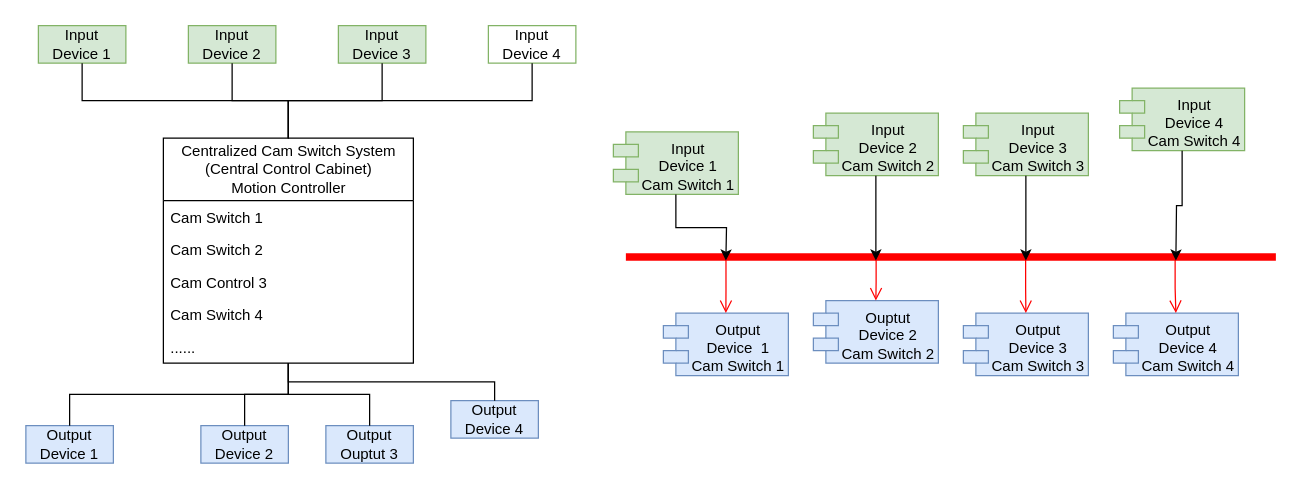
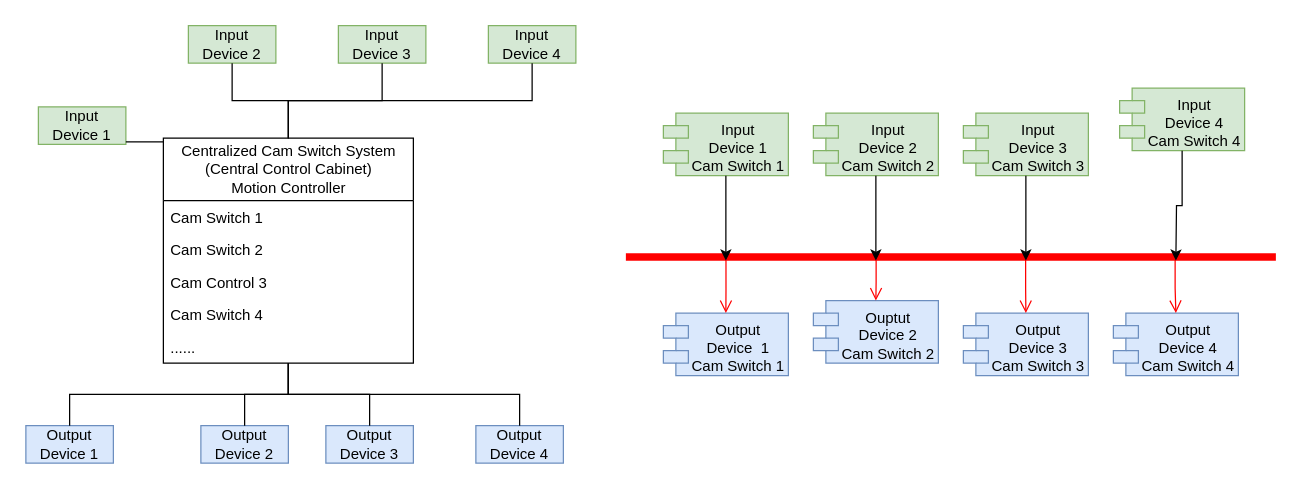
(82, 44) -> (82, 126)
(532, 44) -> (532, 44)
(676, 163) -> (726, 144)
(494, 419) -> (519, 444)
(369, 444) -> (369, 444)
